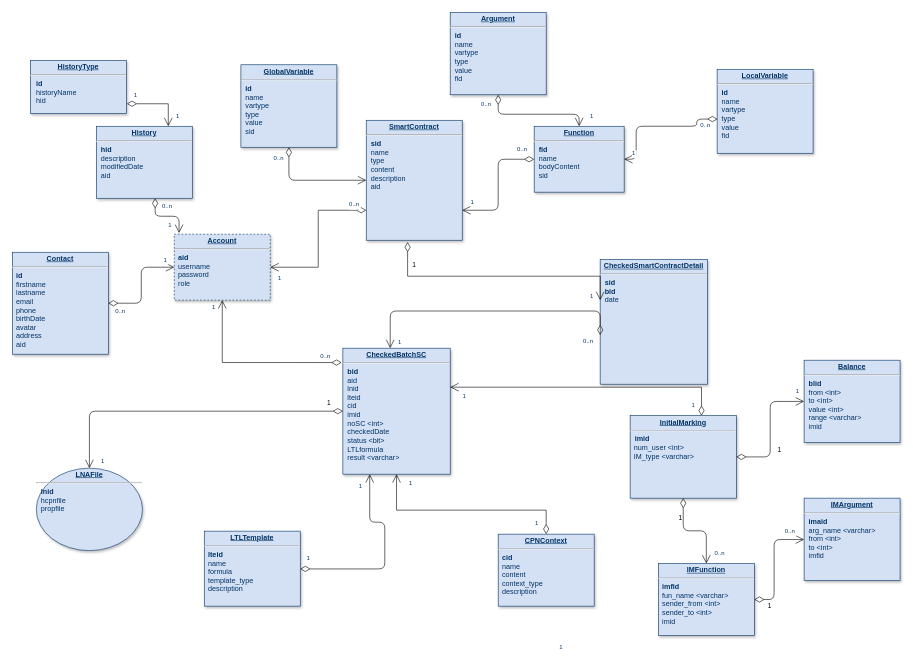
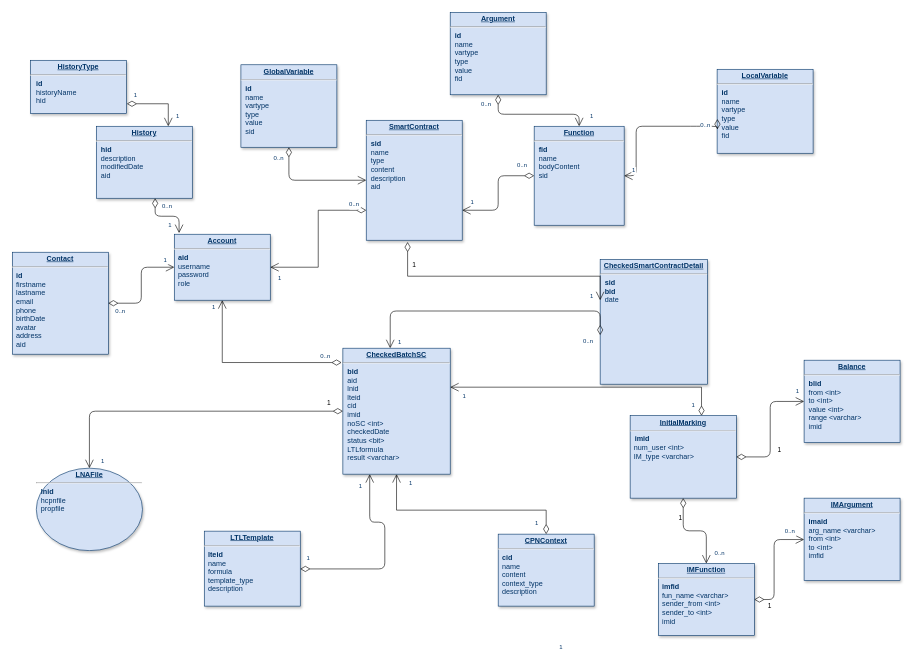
(579, 159) -> (579, 176)
(222, 267) -> (222, 267)
